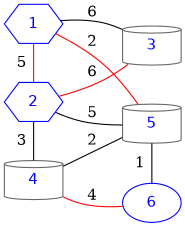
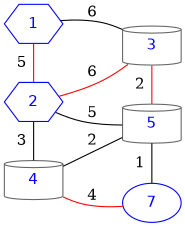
(102, 63) -> (152, 85)
(152, 203) -> (152, 203)
